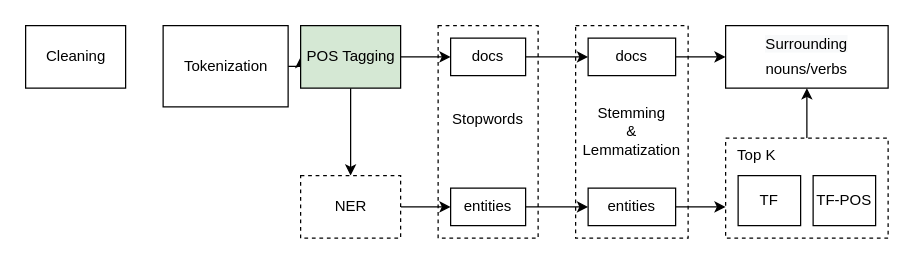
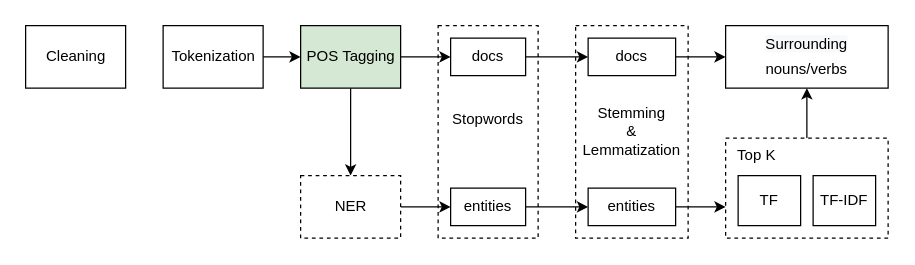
(226, 66) -> (213, 57)
(844, 201) -> (844, 201)
